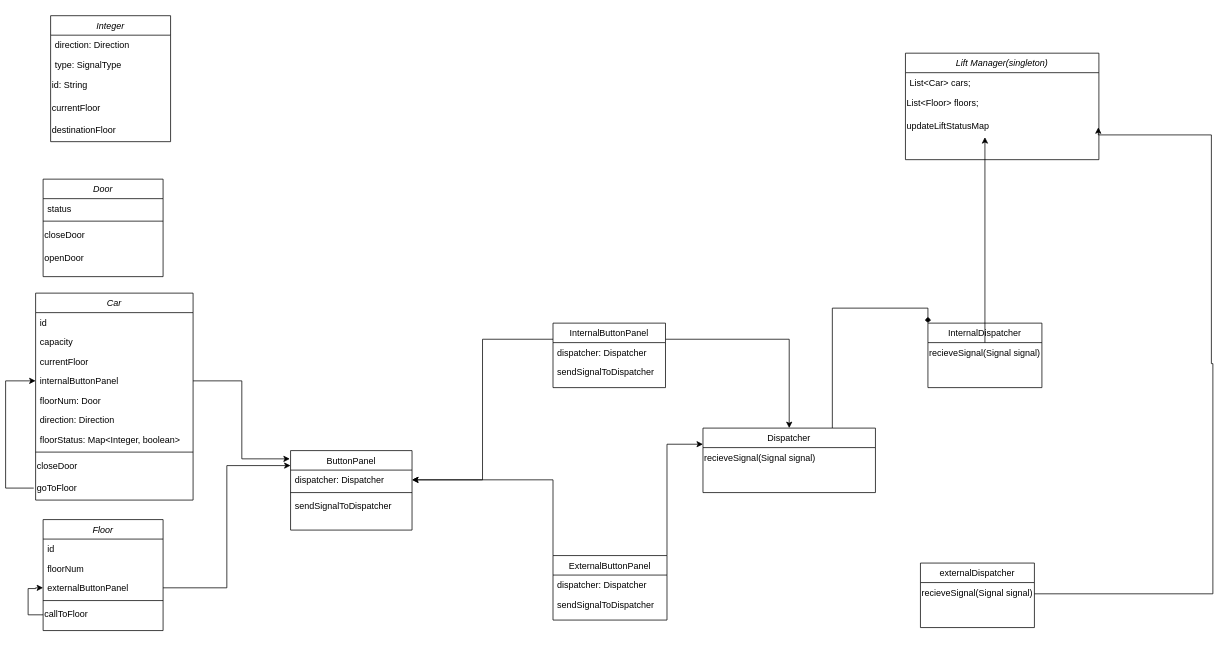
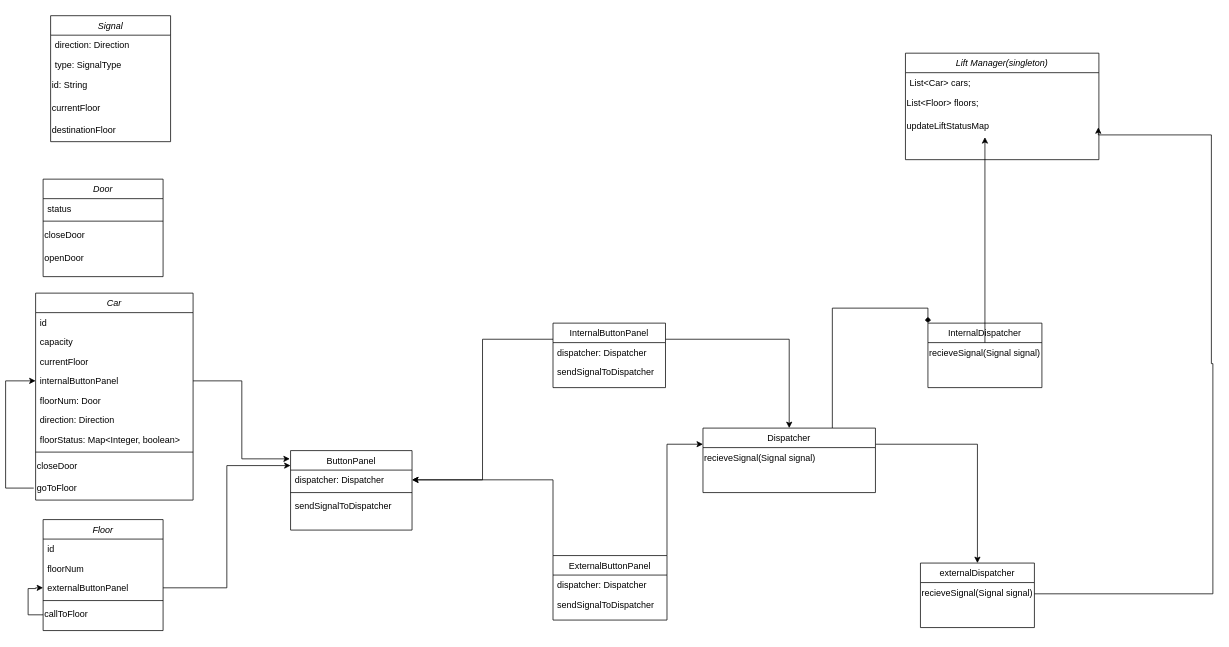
(110, 26) -> (110, 26)
none -> (978, 450)
